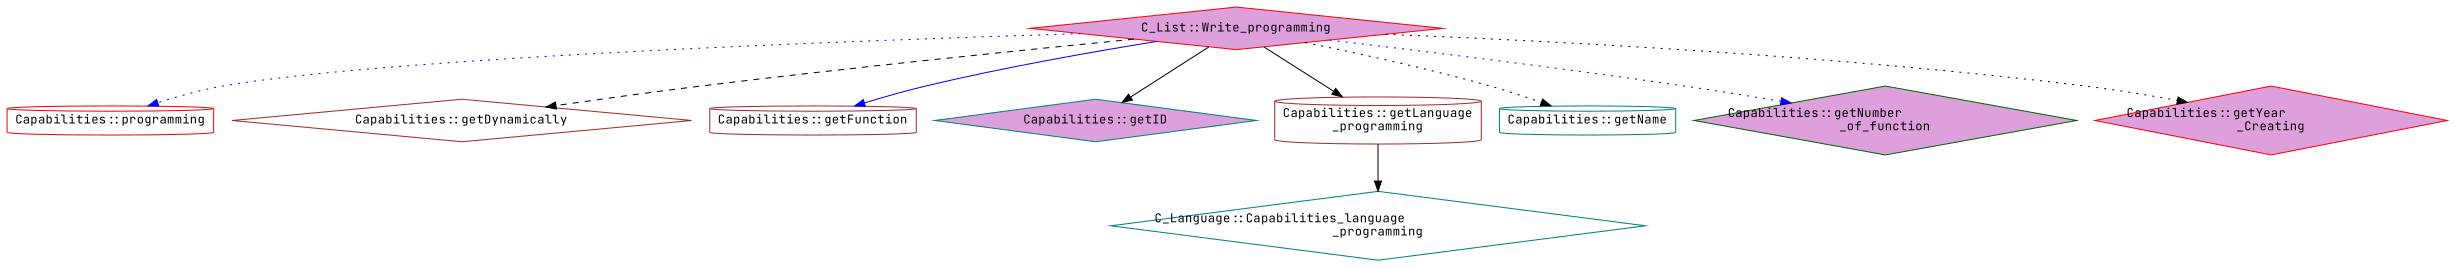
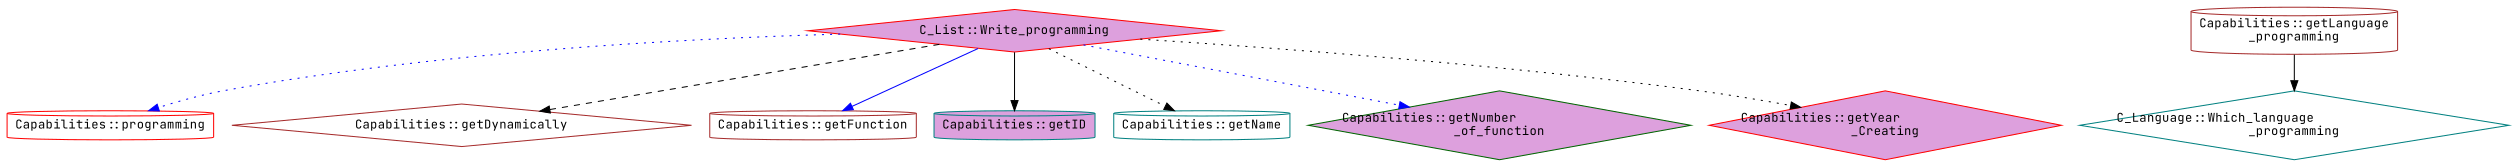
(1299, 69) -> none
(1096, 120) -> (1015, 125)
(1378, 226) -> (2294, 125)
